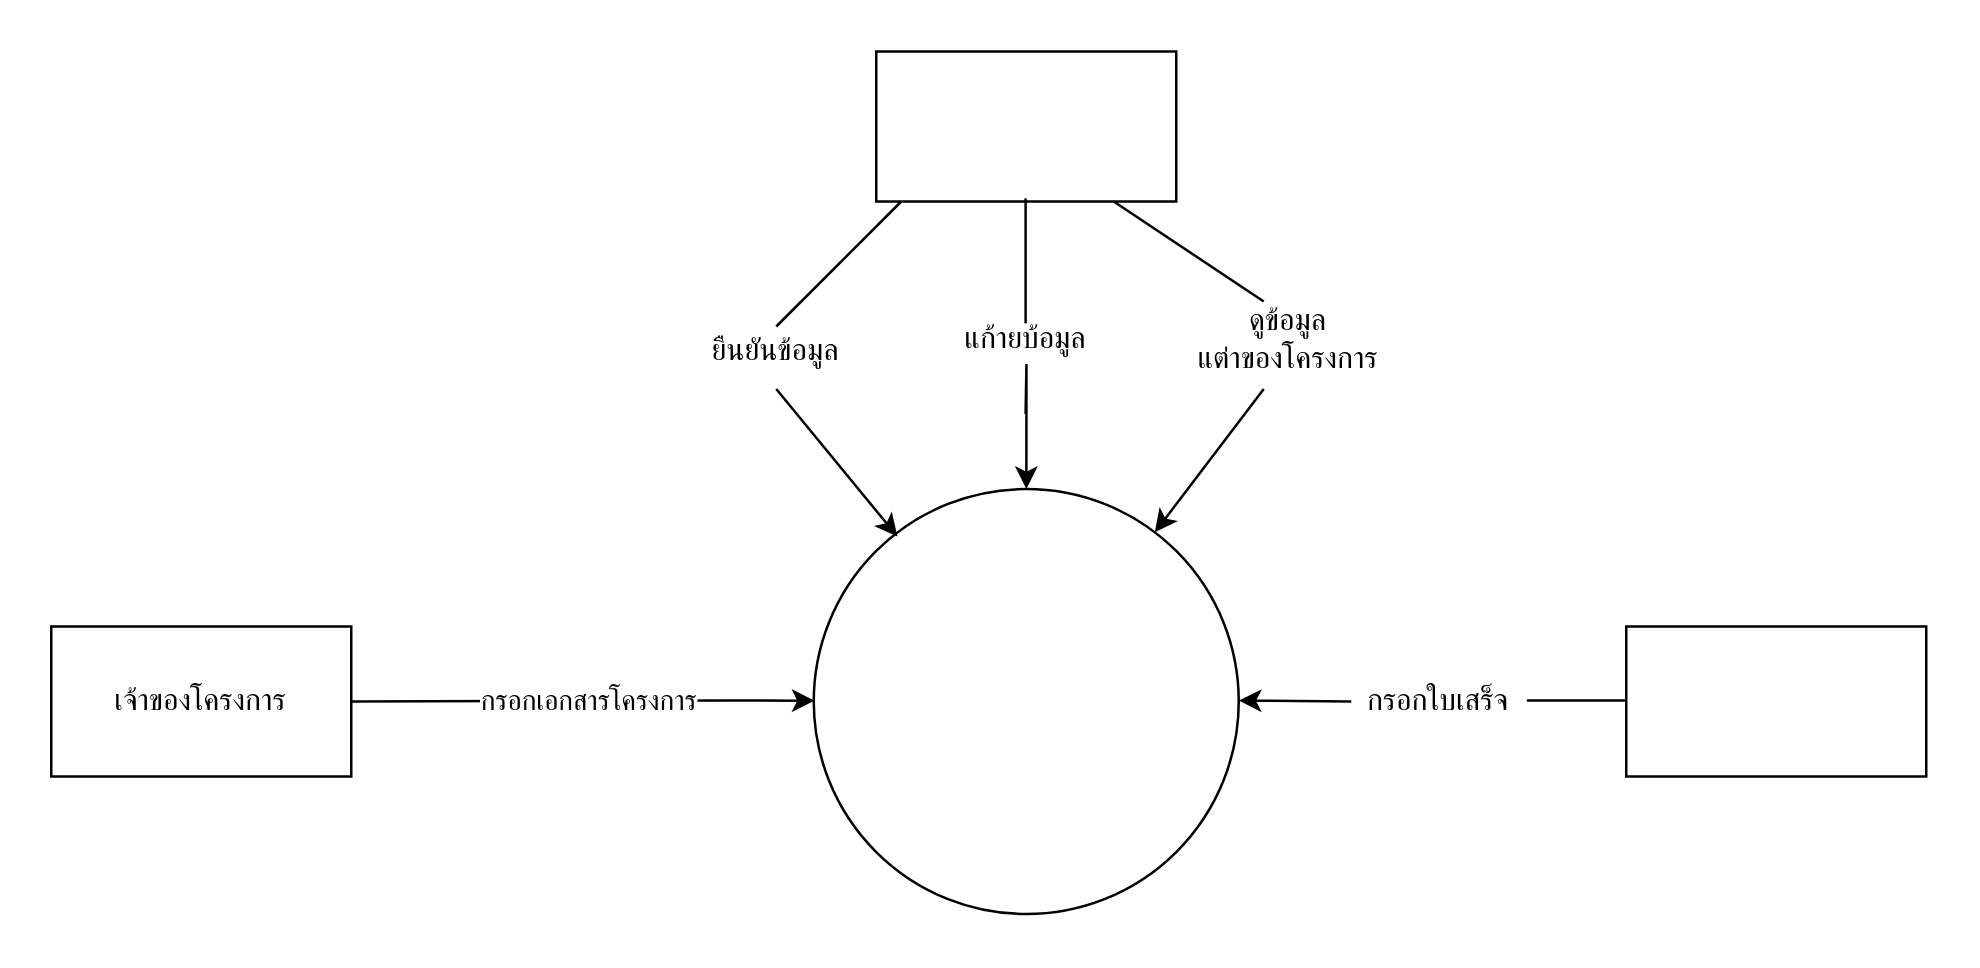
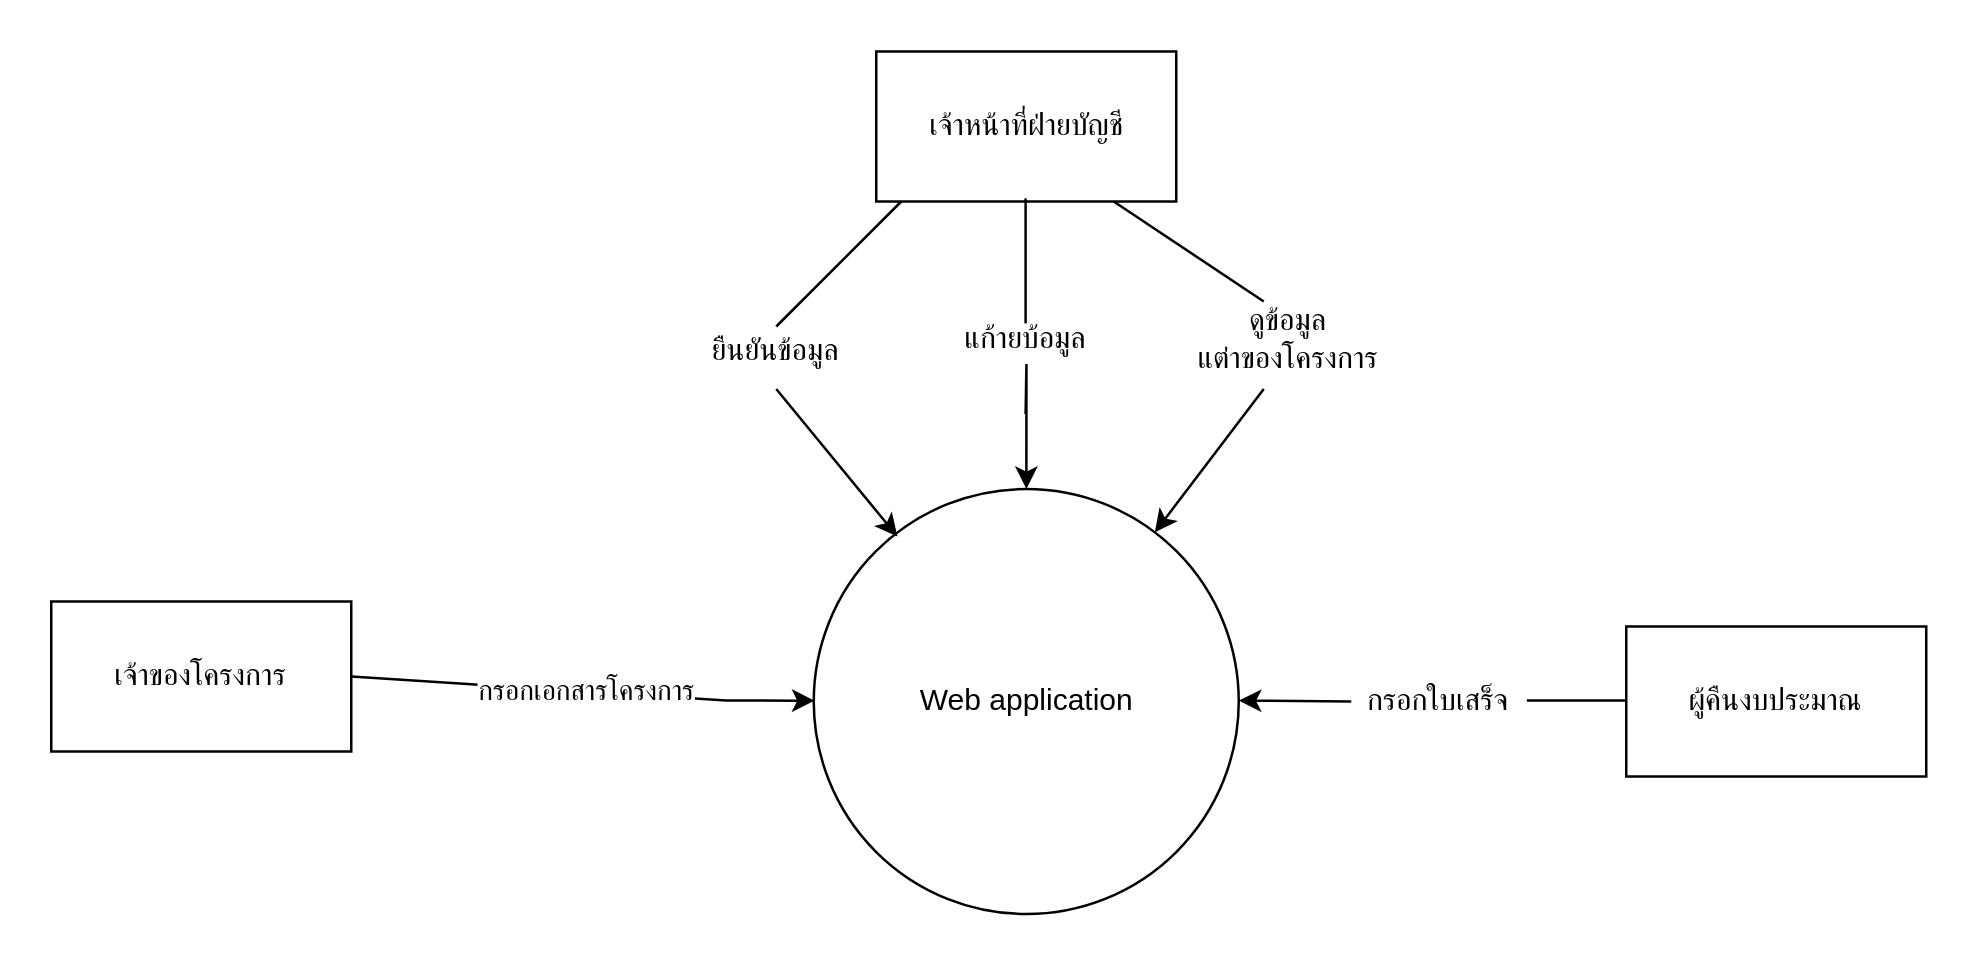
none -> (1026, 126)
(201, 701) -> (201, 676)
none -> (1026, 701)
none -> (1776, 701)
